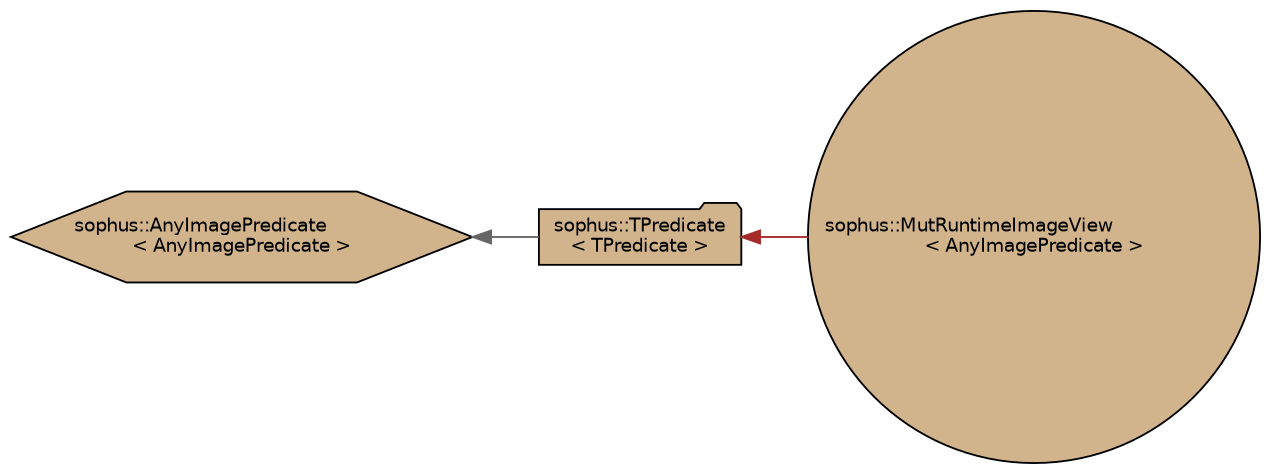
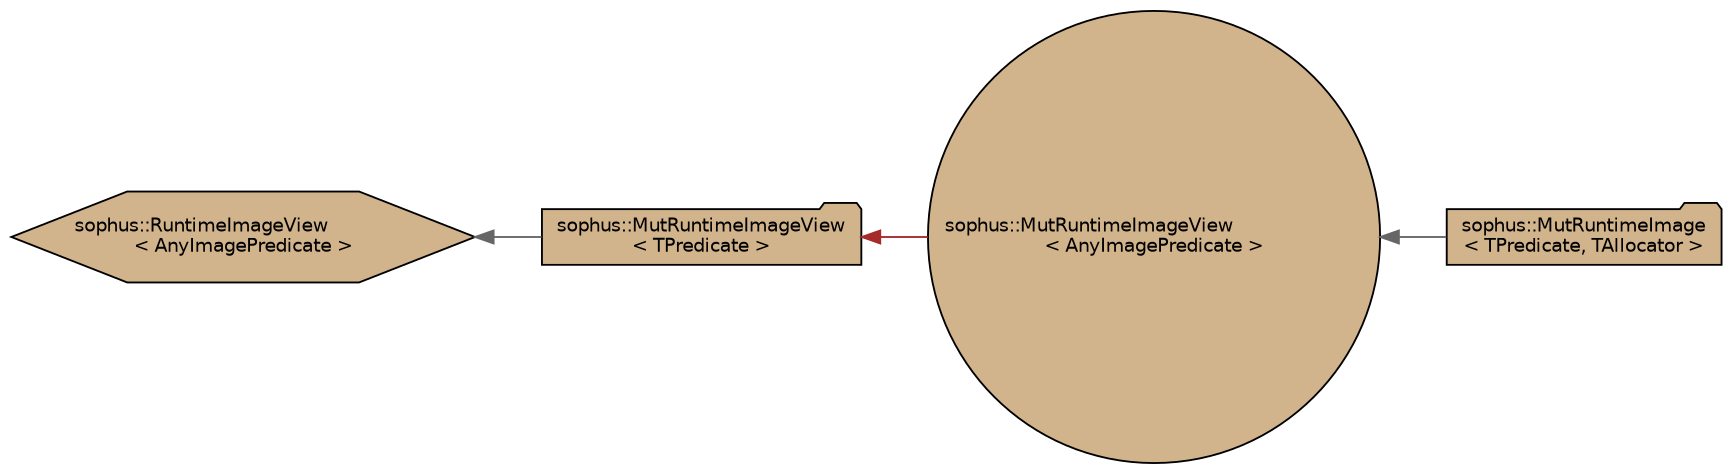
(242, 237) -> (243, 237)
(640, 237) -> (702, 237)
none -> (1584, 237)
